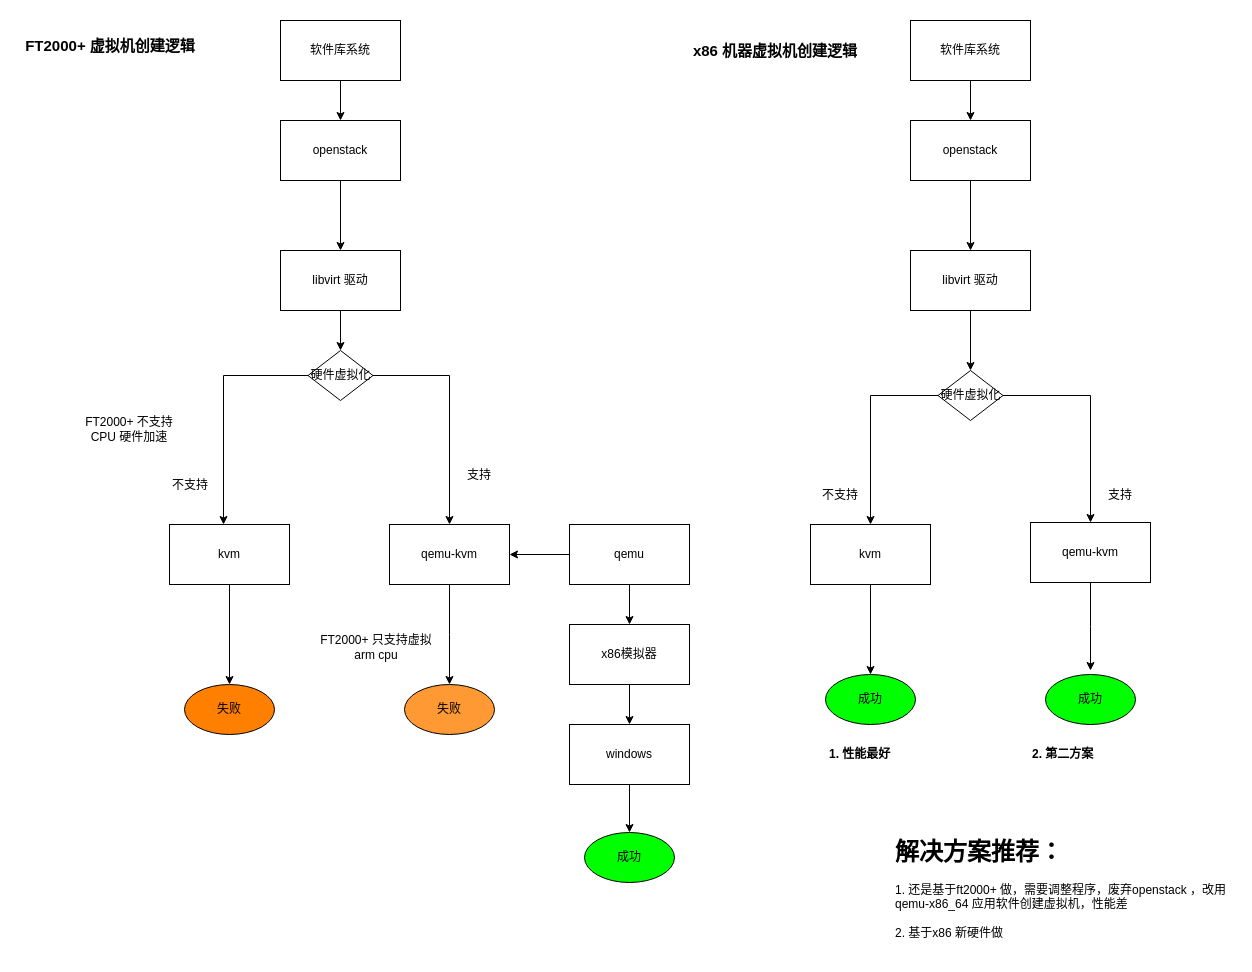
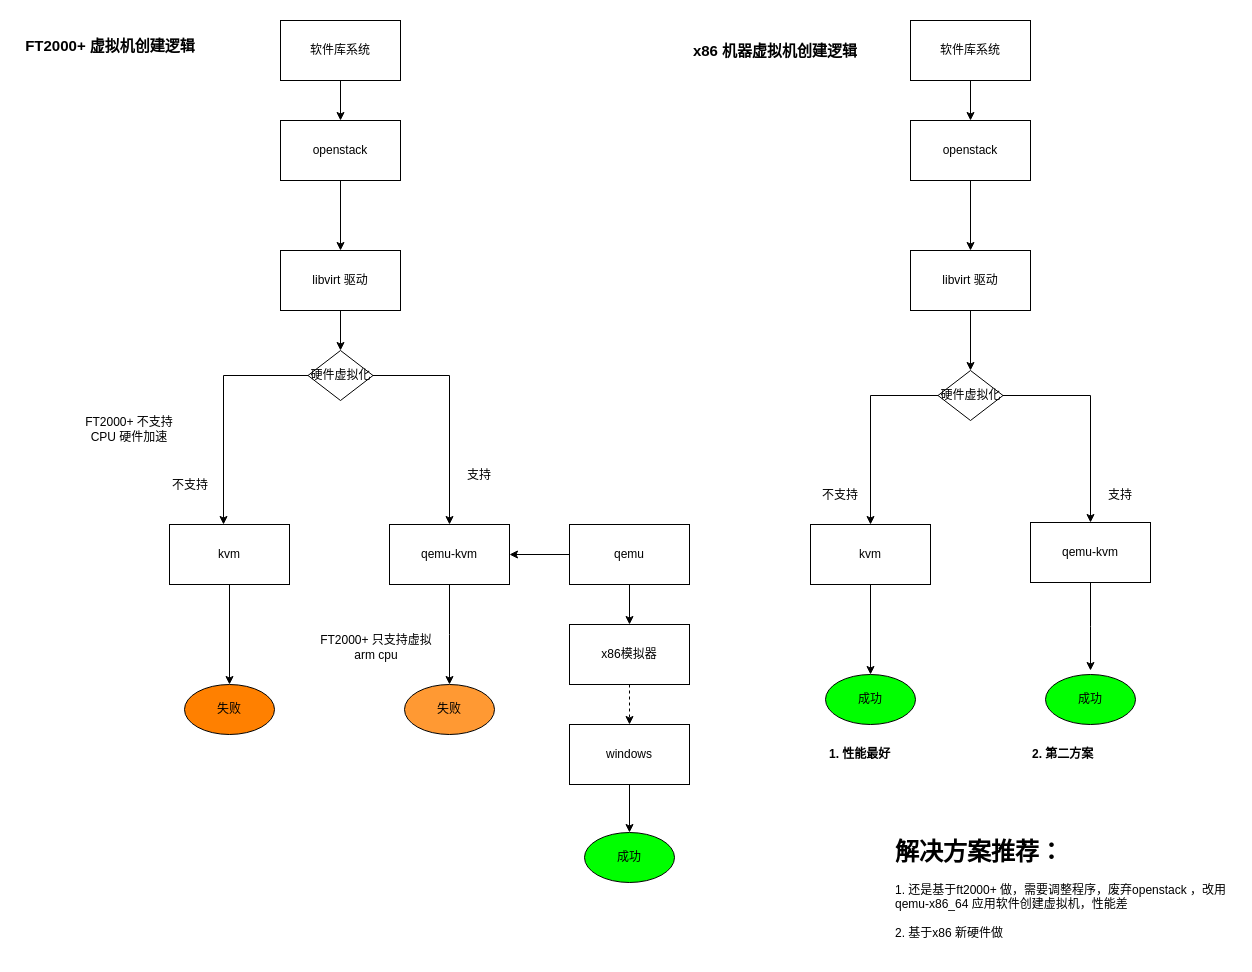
(630, 701) -> (630, 701)
